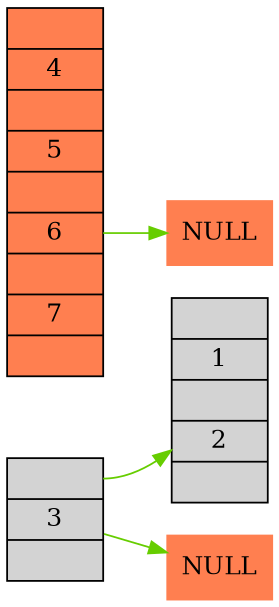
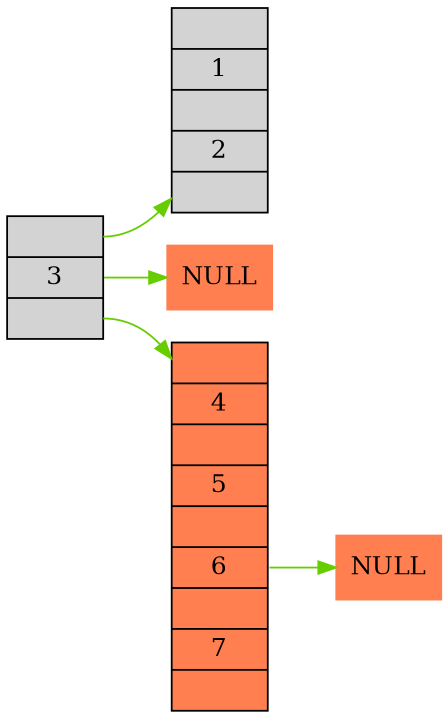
none -> (134, 325)
